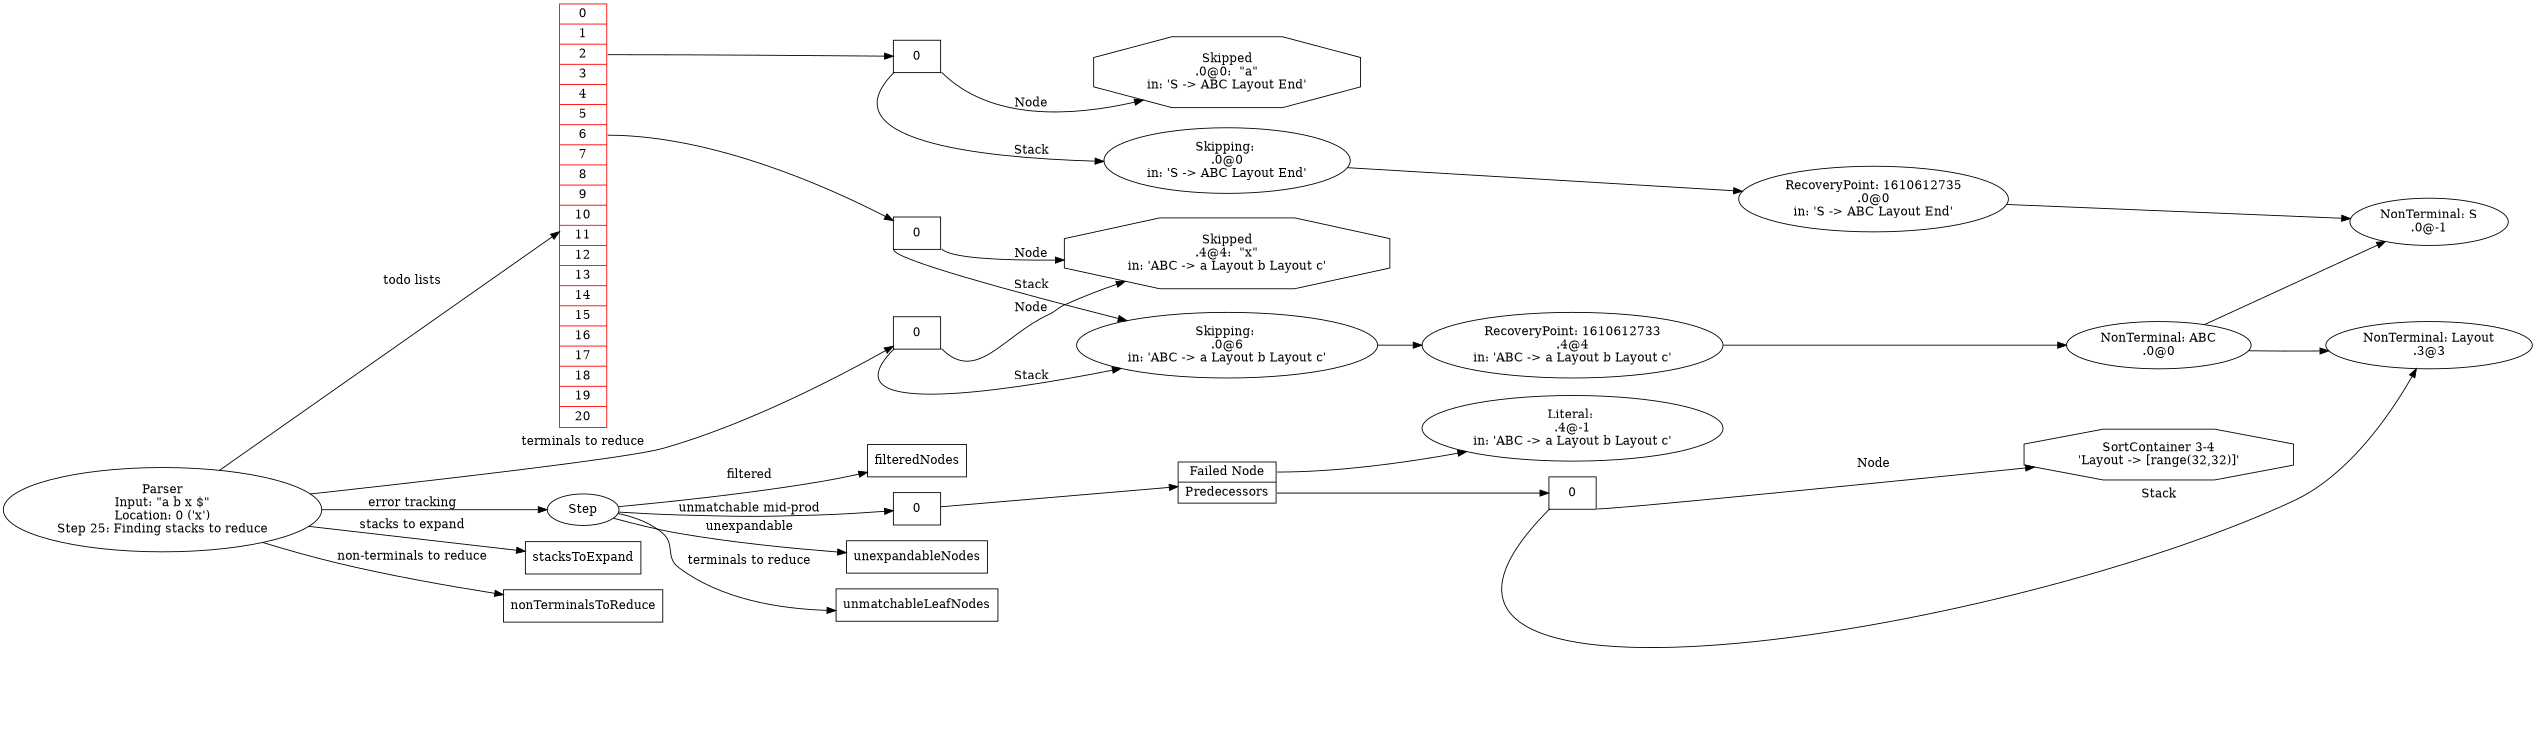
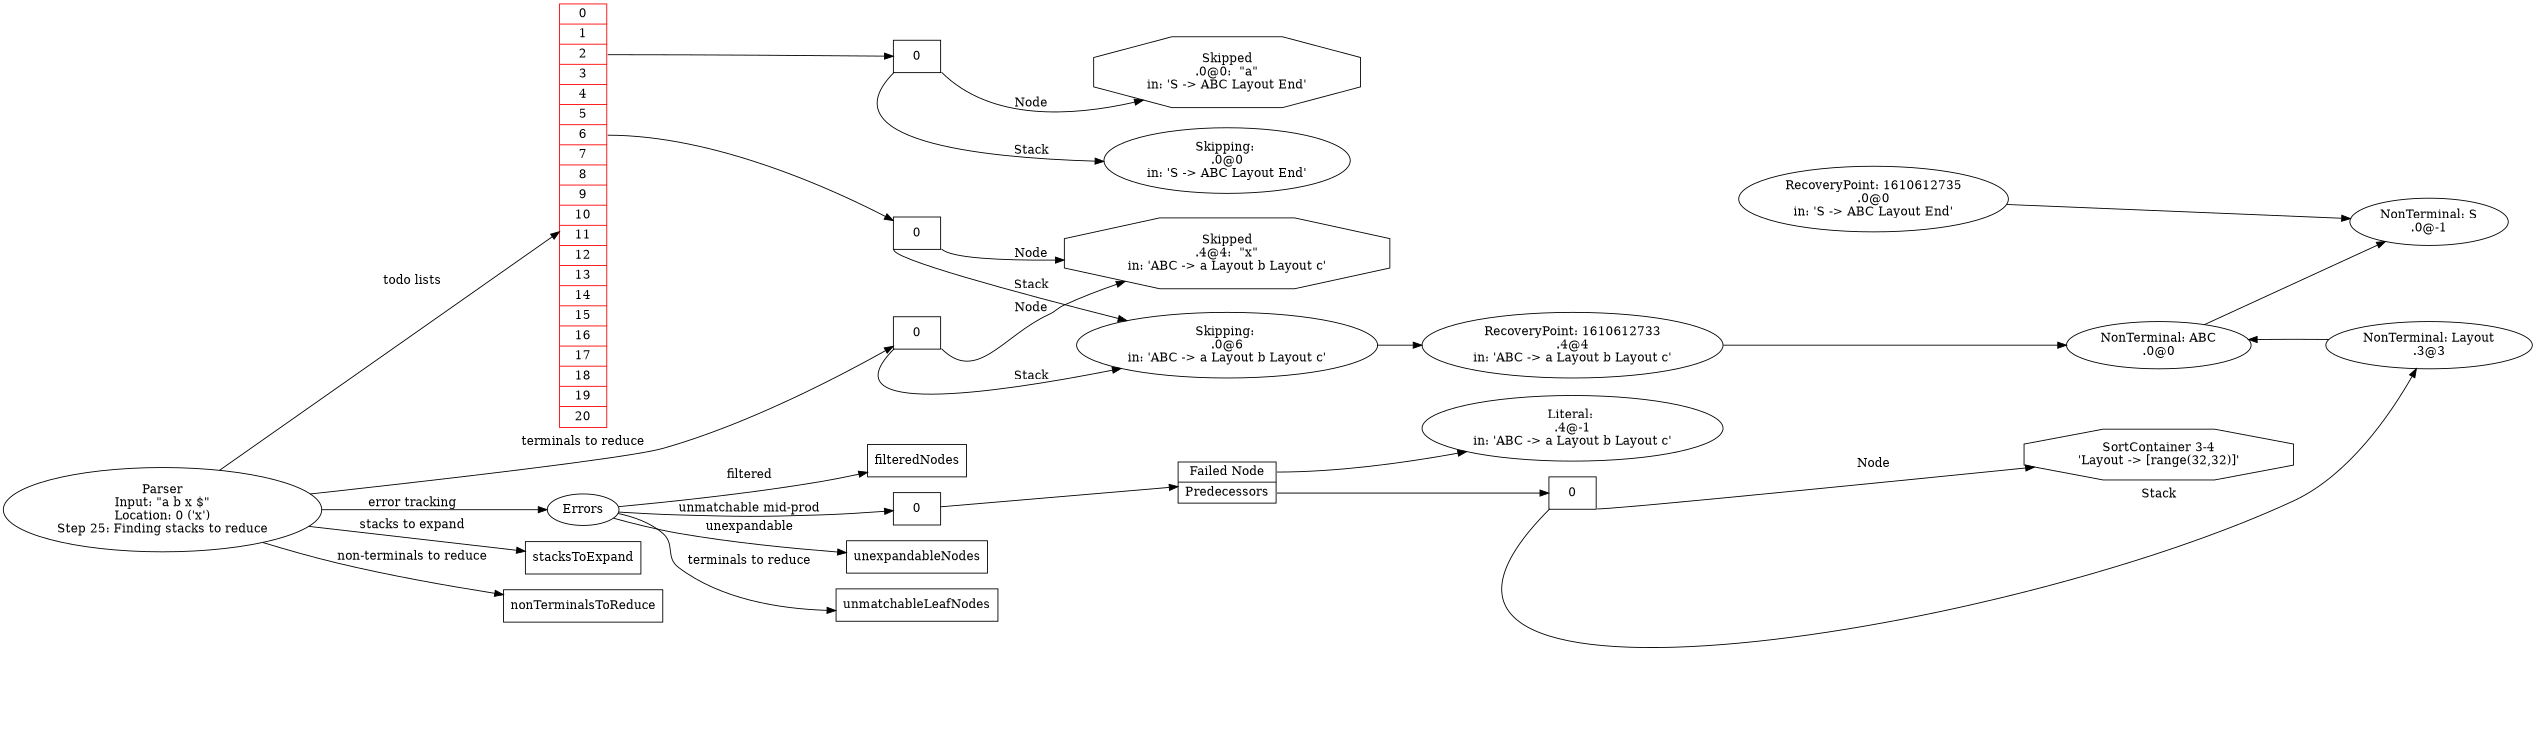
(1540, 179) -> none
(2284, 351) -> (2293, 339)
(583, 510) -> (583, 510)
